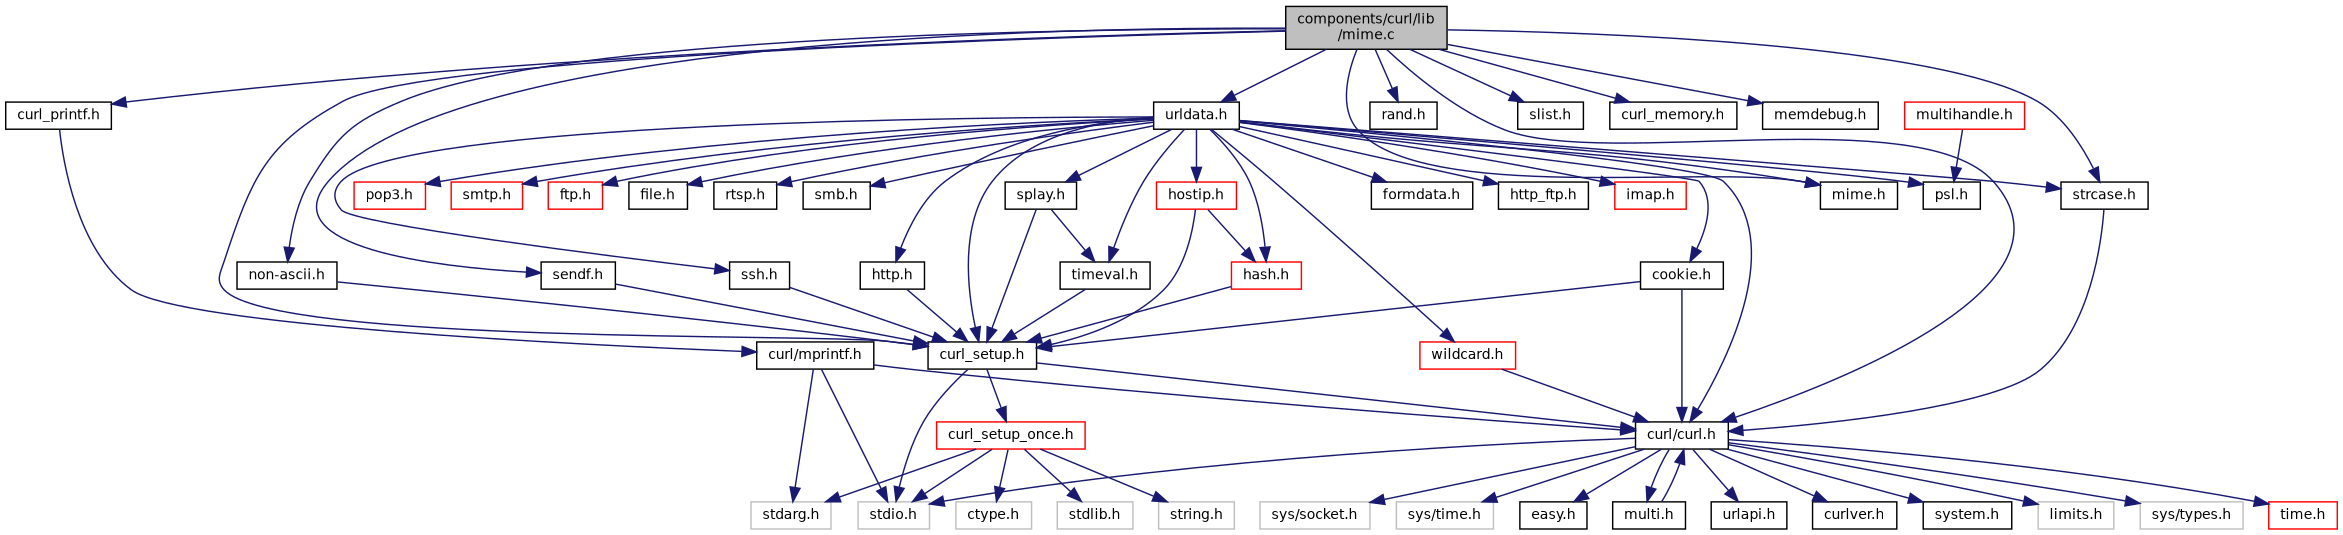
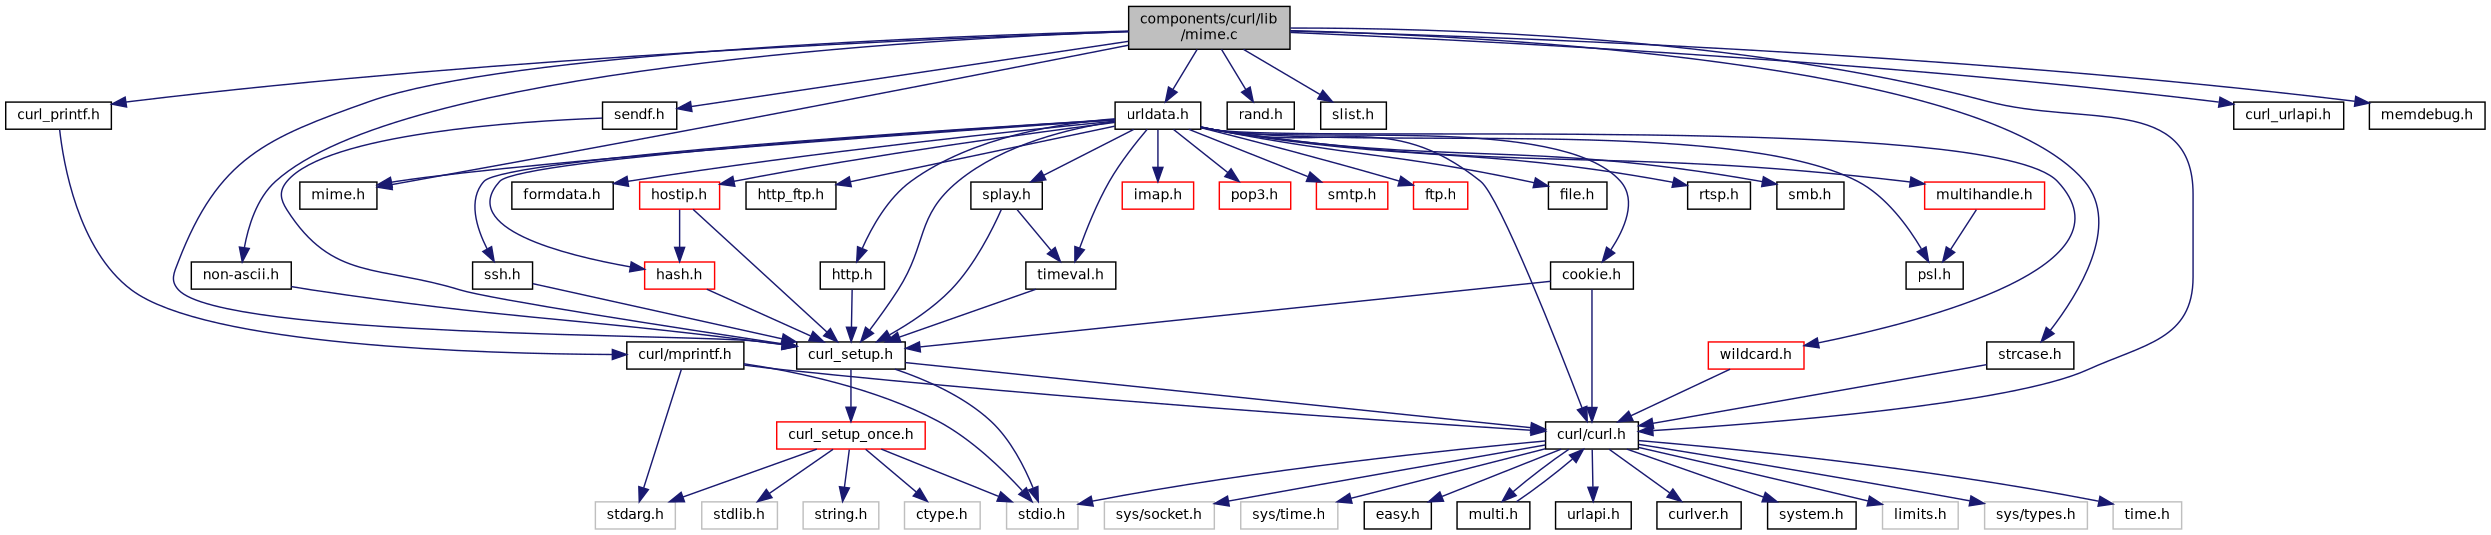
(1673, 116) -> (2289, 116)
(1643, 153) -> (1715, 165)
(2303, 515) -> (2147, 515)
